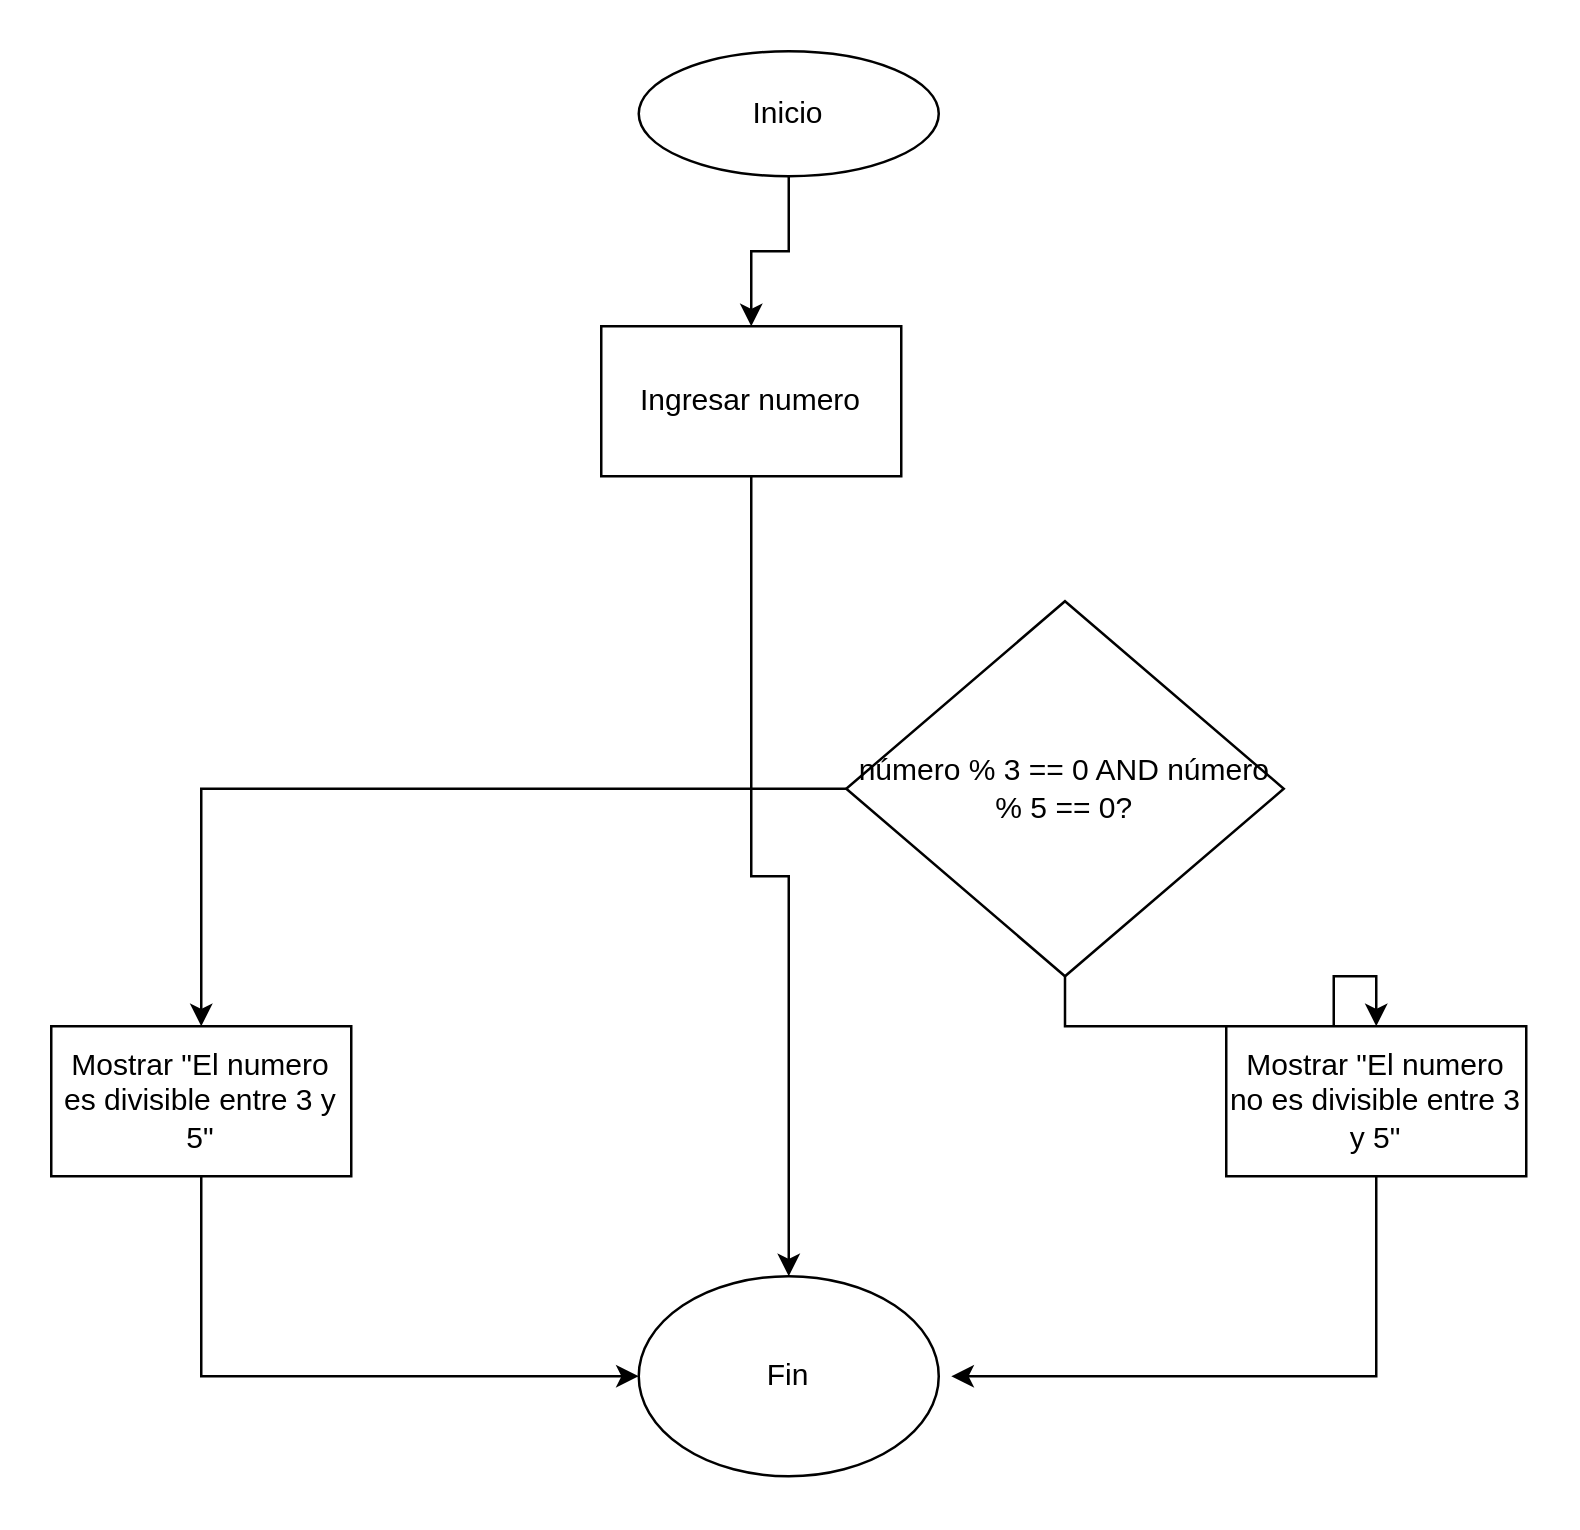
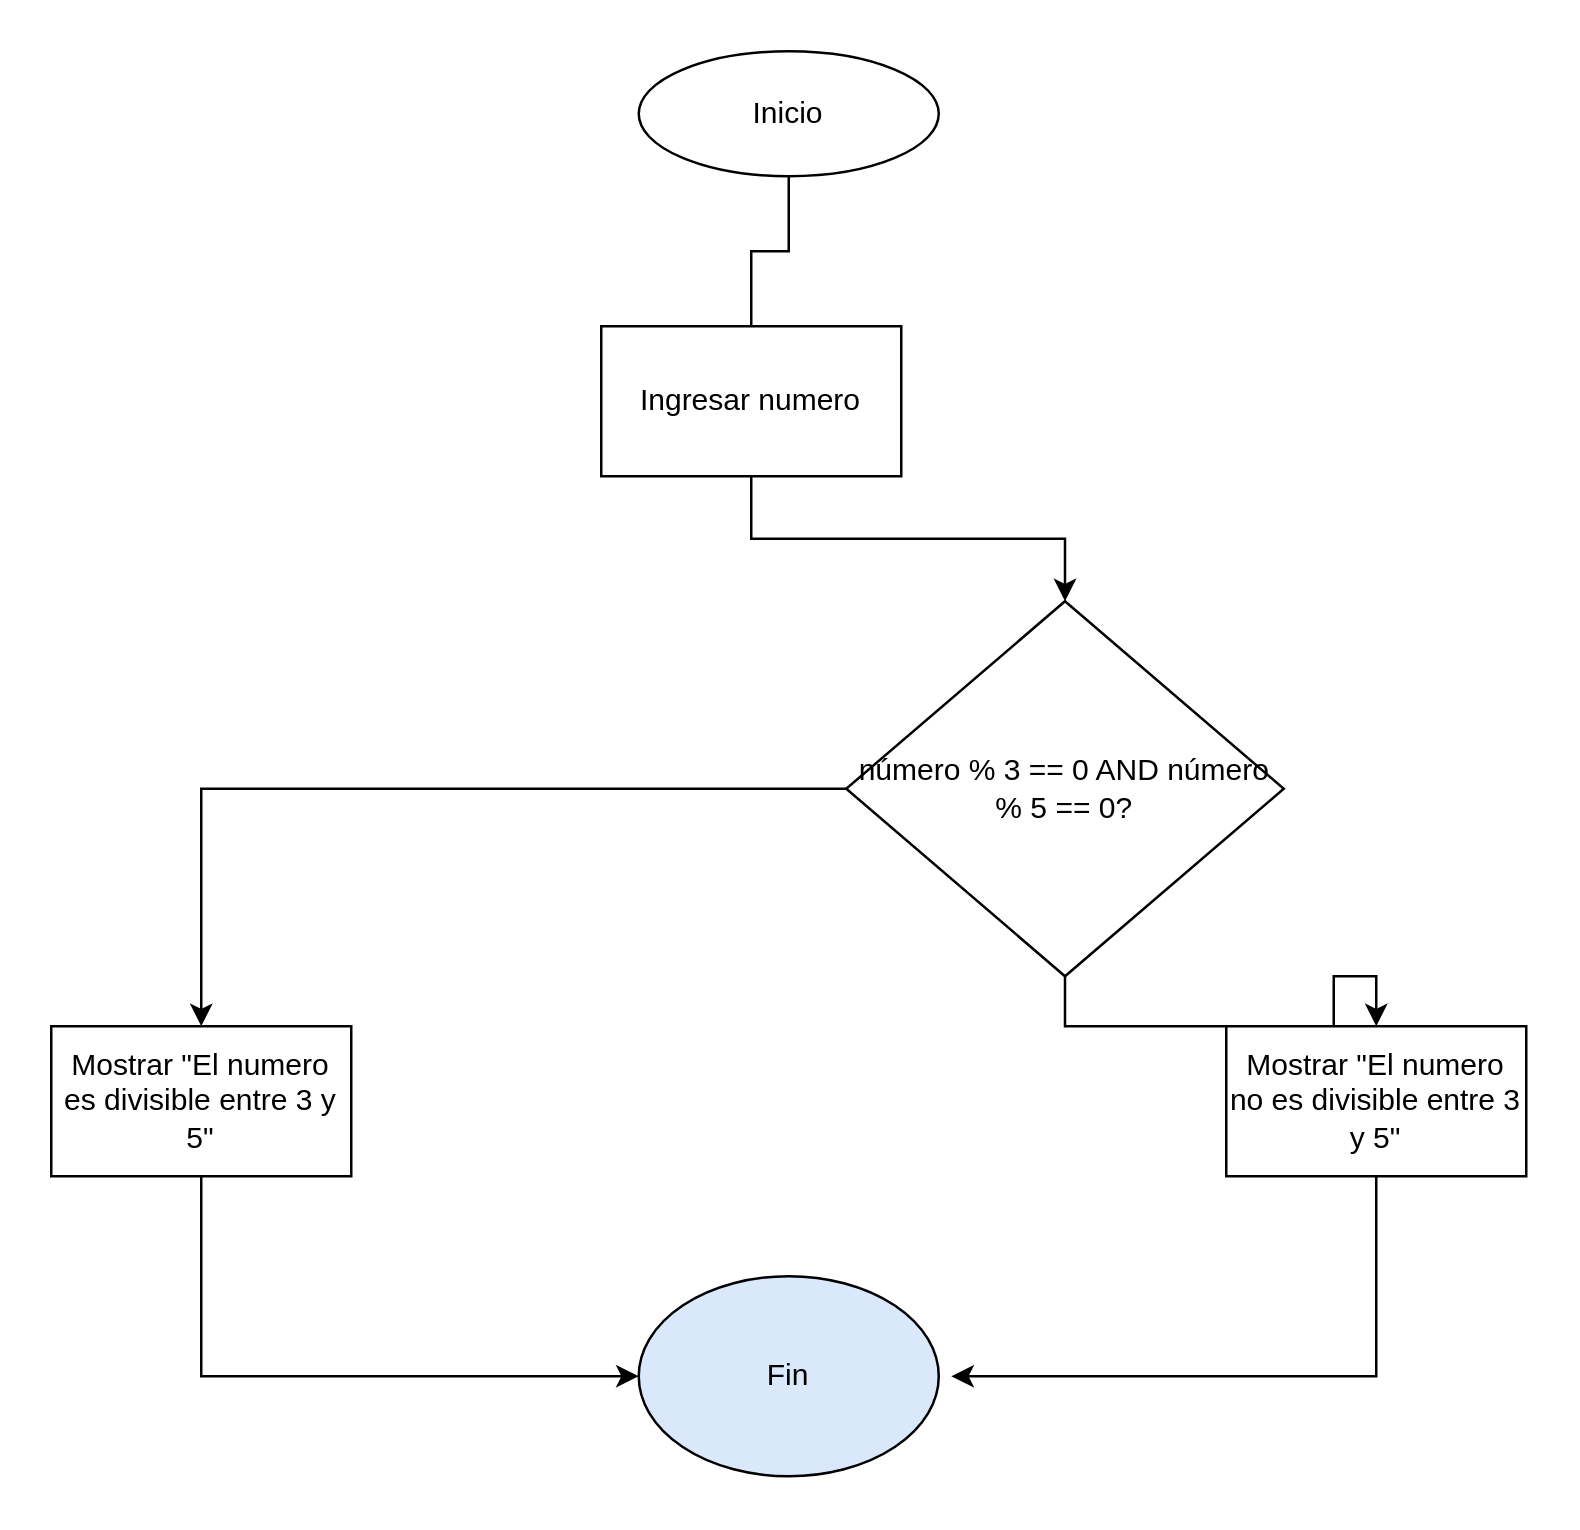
(751, 308) -> (751, 315)
(789, 1007) -> (929, 539)
(789, 1376) -> (789, 1376)
